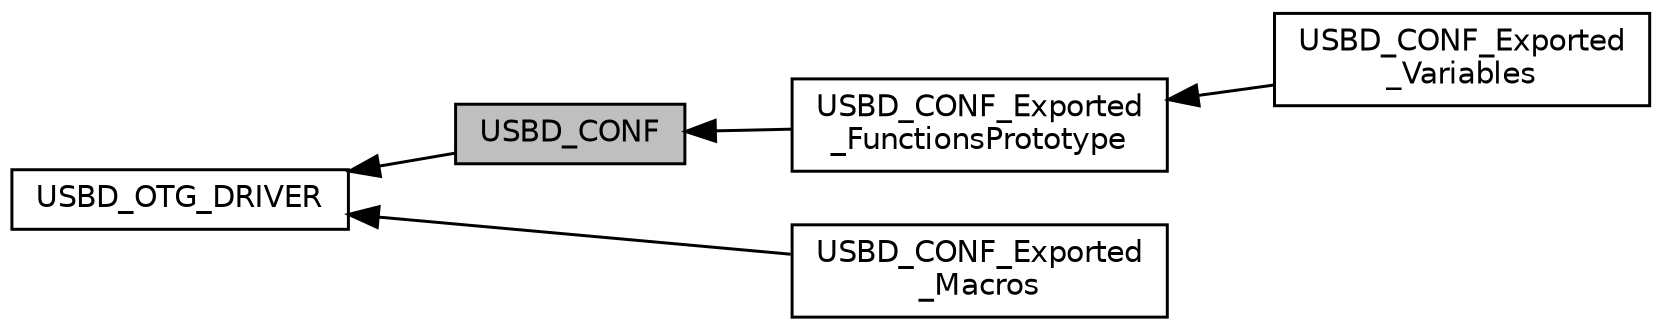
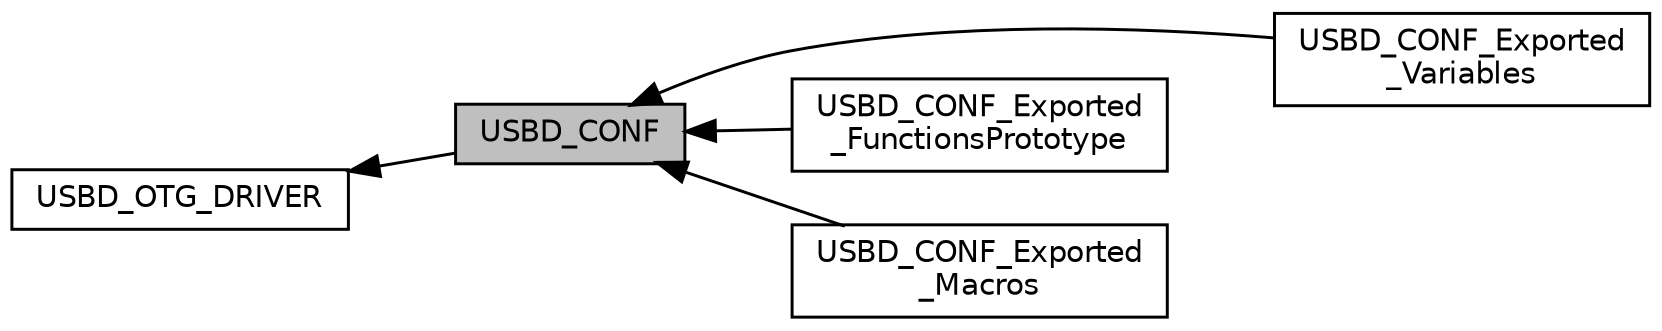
(1236, 90) -> (963, 32)
(585, 236) -> (765, 199)
